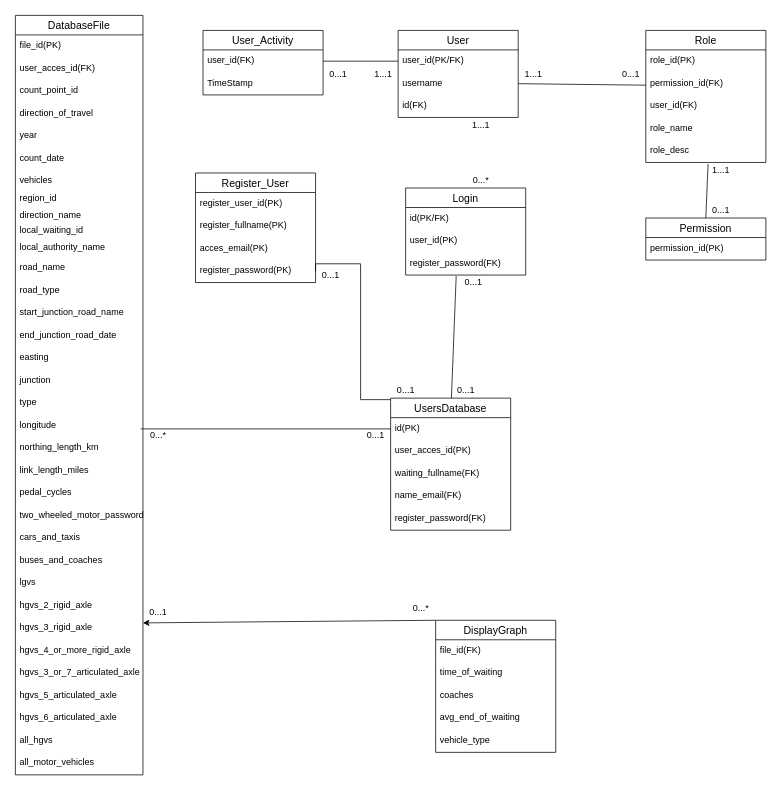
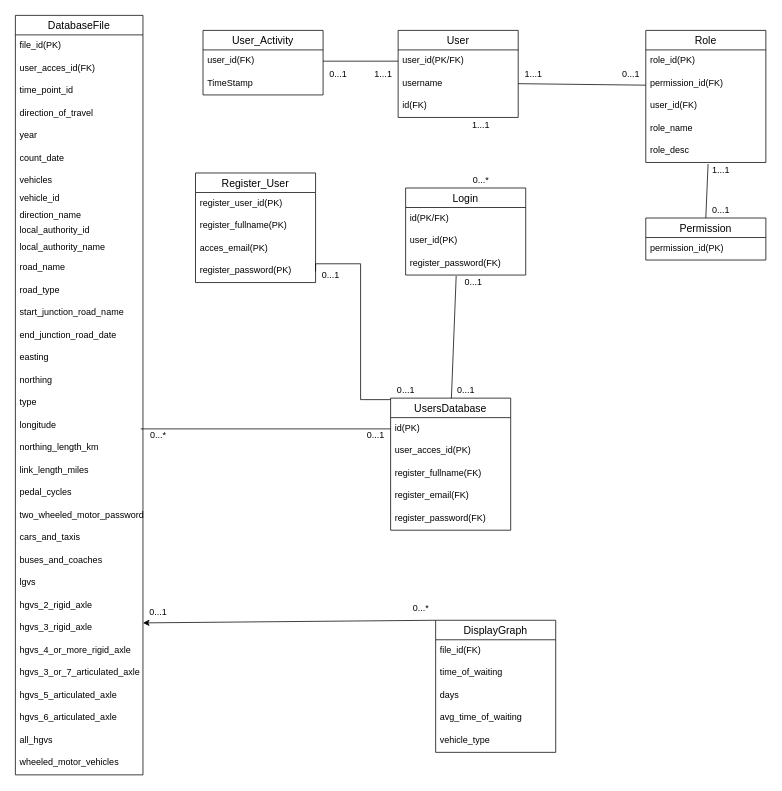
(52, 90) -> (49, 90)
(40, 198) -> (42, 198)
(54, 230) -> (61, 230)
(39, 380) -> (39, 380)
(440, 473) -> (444, 473)
(427, 495) -> (436, 495)
(457, 695) -> (450, 695)
(483, 717) -> (484, 717)
(61, 763) -> (72, 763)
